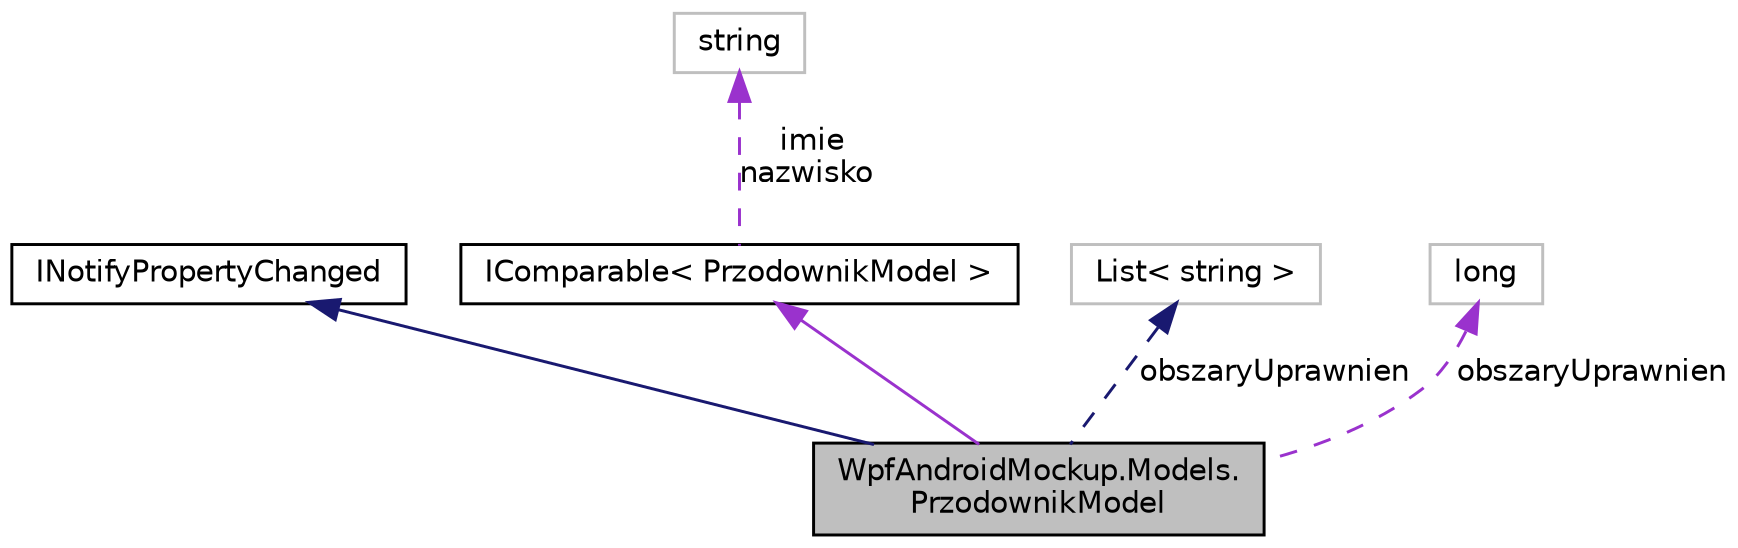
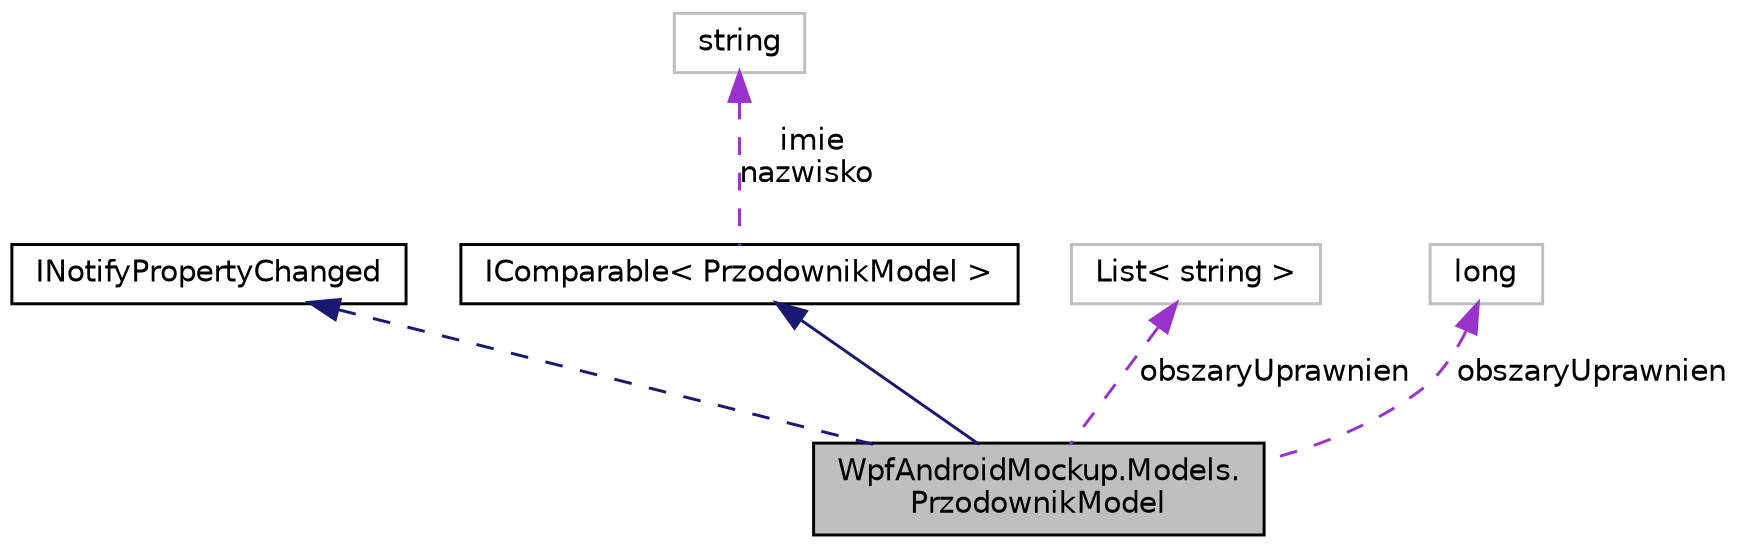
(606, 377) -> (606, 377)
(890, 382) -> (890, 382)
(1114, 386) -> (1114, 386)
